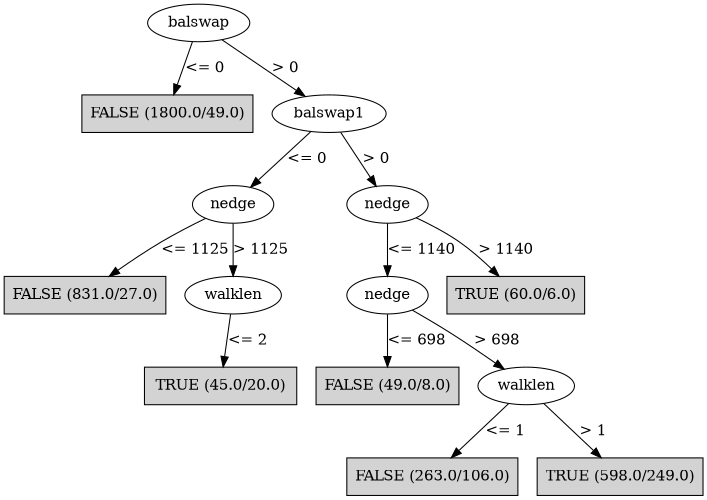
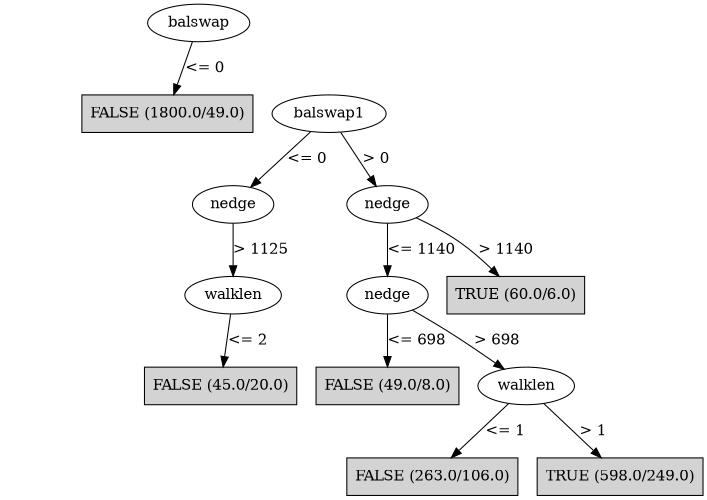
(259, 65) -> none
(85, 295) -> none
(221, 386) -> (221, 386)
